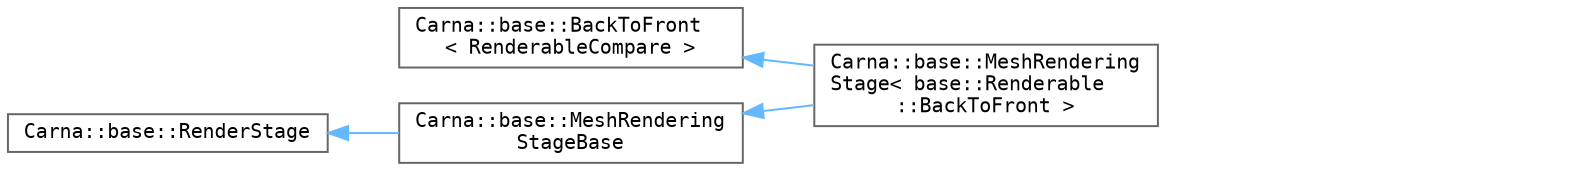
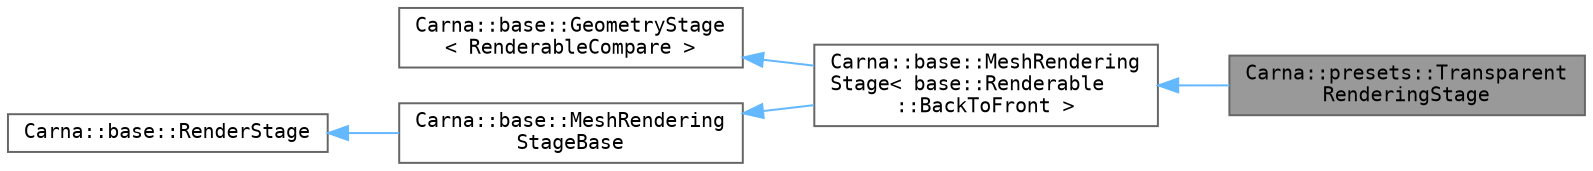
(571, 38) -> (571, 38)
none -> (1407, 85)
